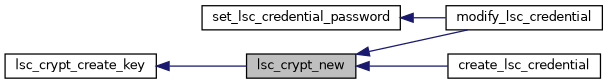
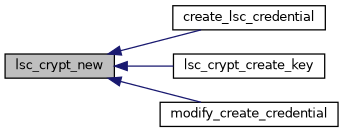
(301, 18) -> none
(524, 18) -> (249, 114)
(208, 66) -> (150, 66)
